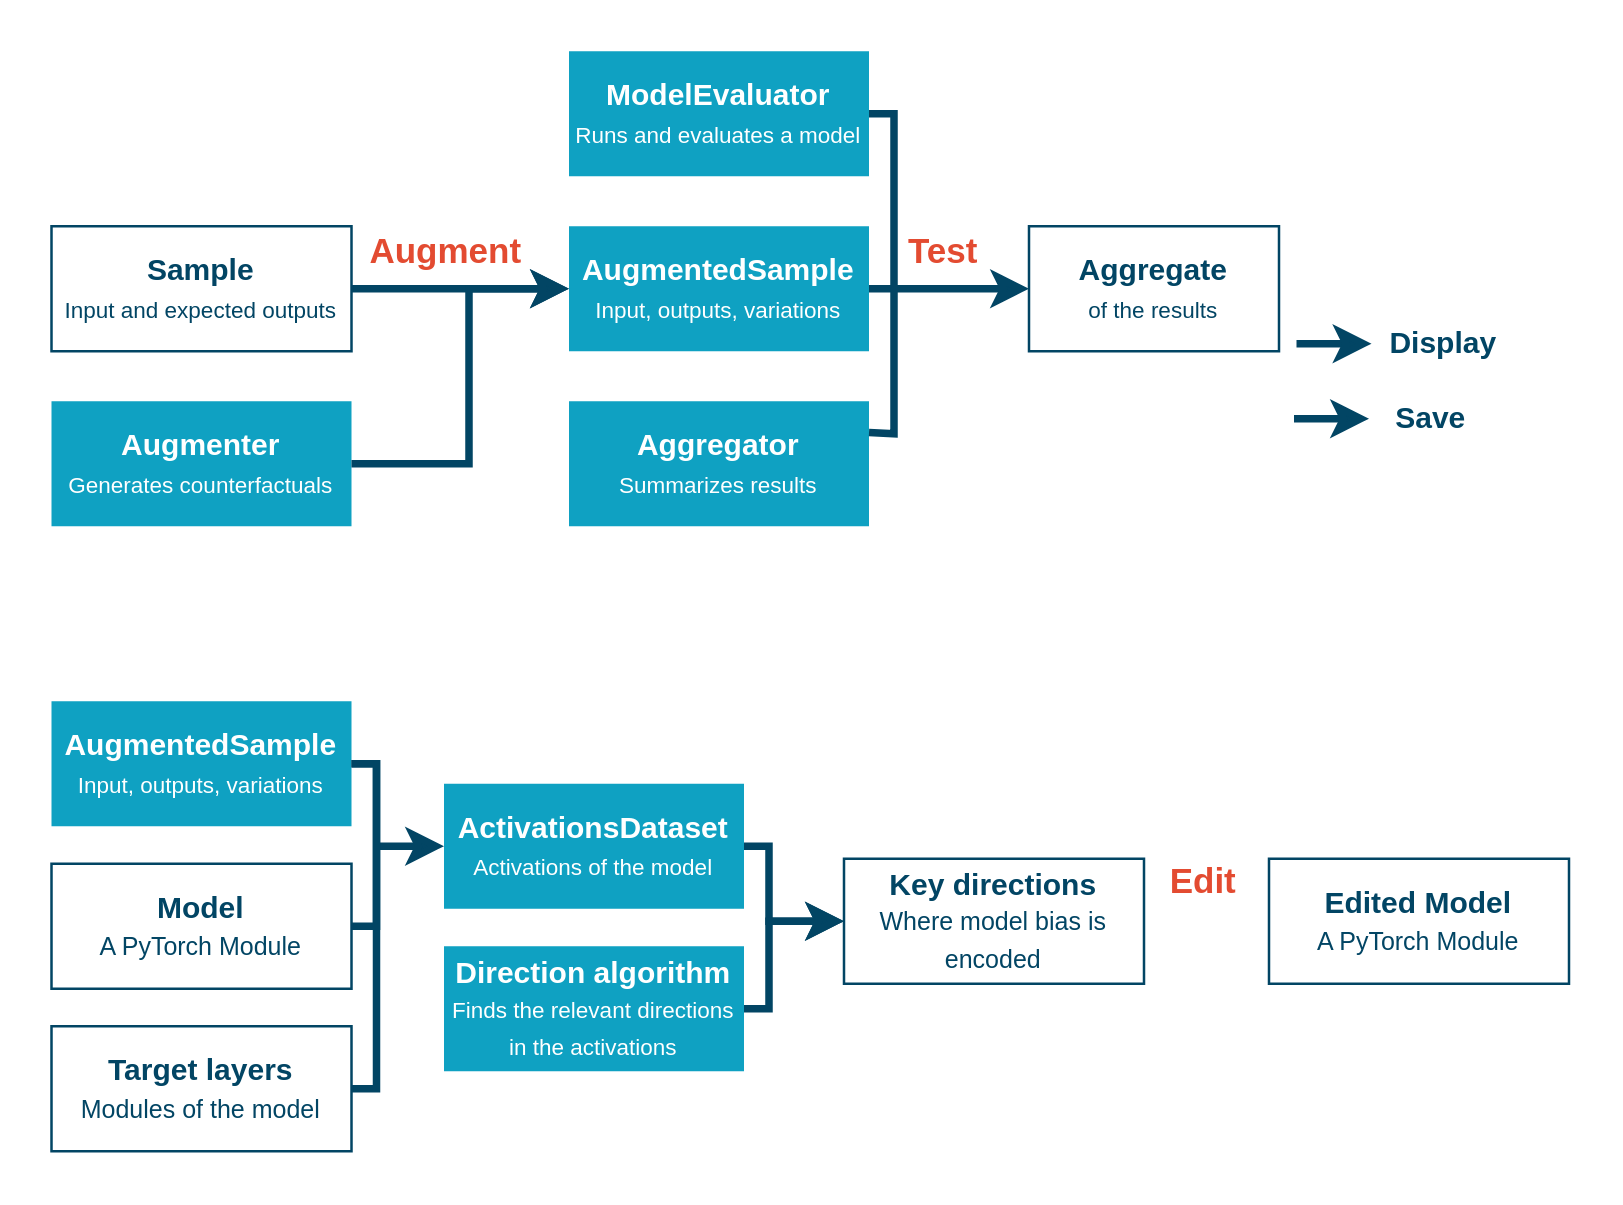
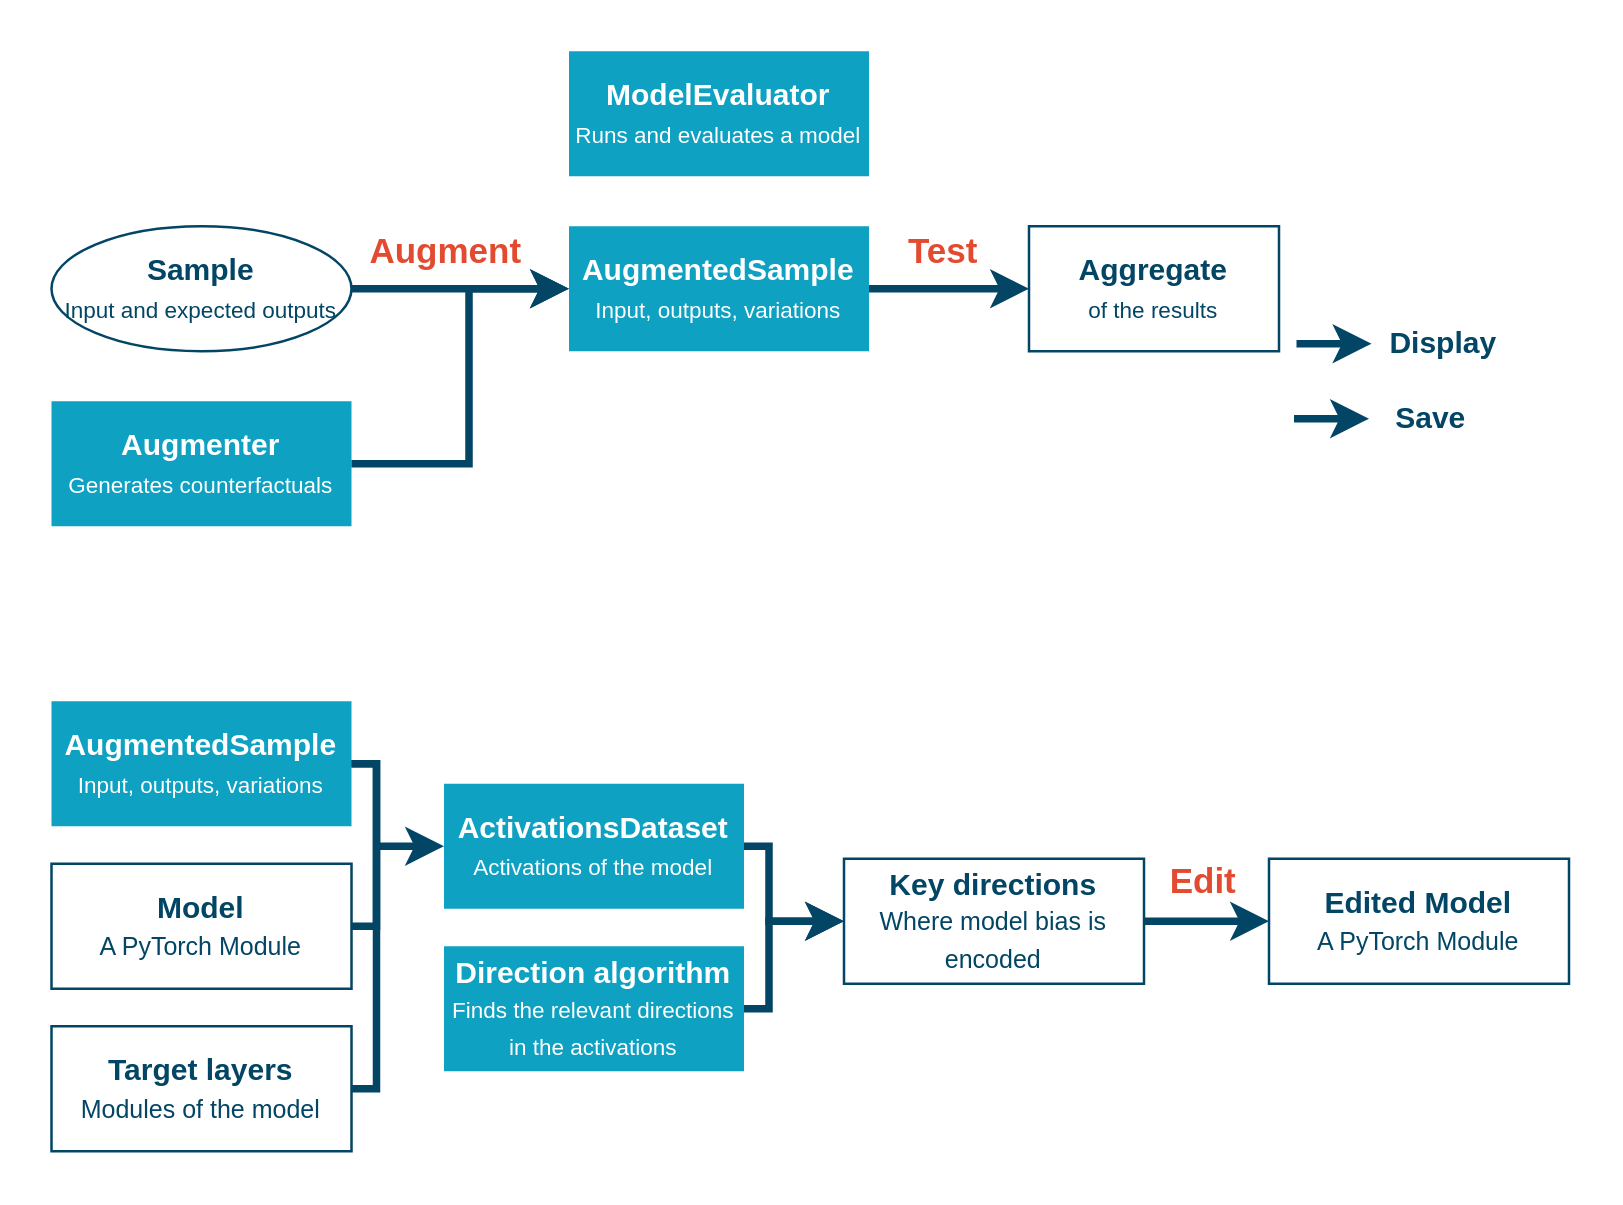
(894, 187) -> none
(201, 289) -> (201, 289)
(719, 464) -> none
none -> (1193, 921)
